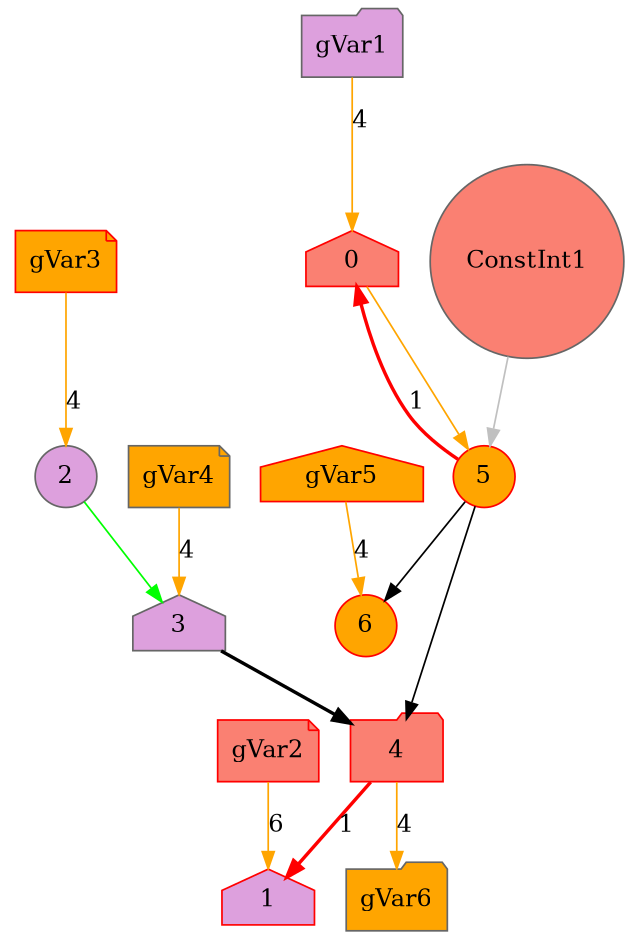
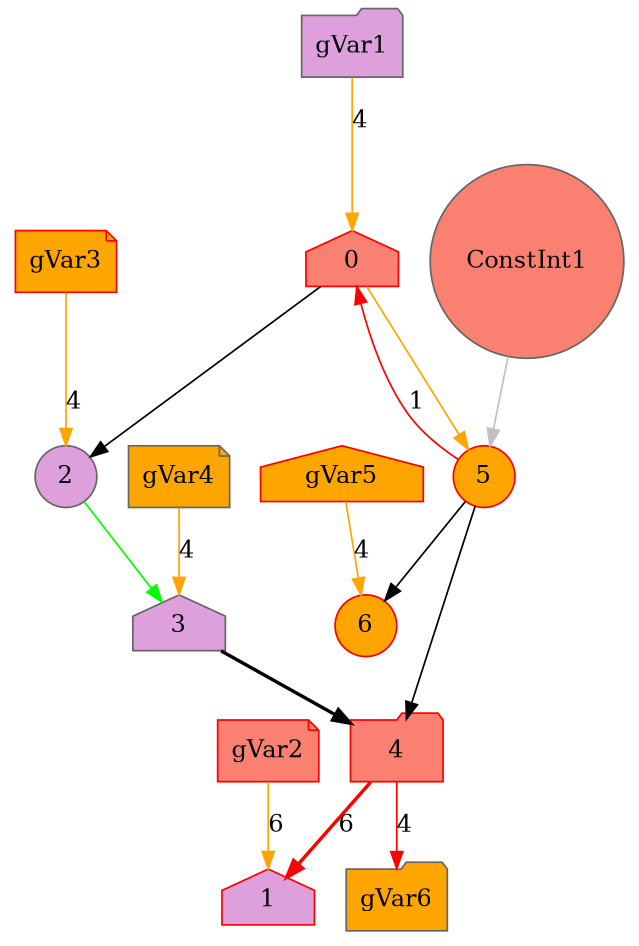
none -> (212, 367)
(394, 392) -> (394, 392)
(397, 817) -> (397, 817)
(347, 825) -> (347, 825)
